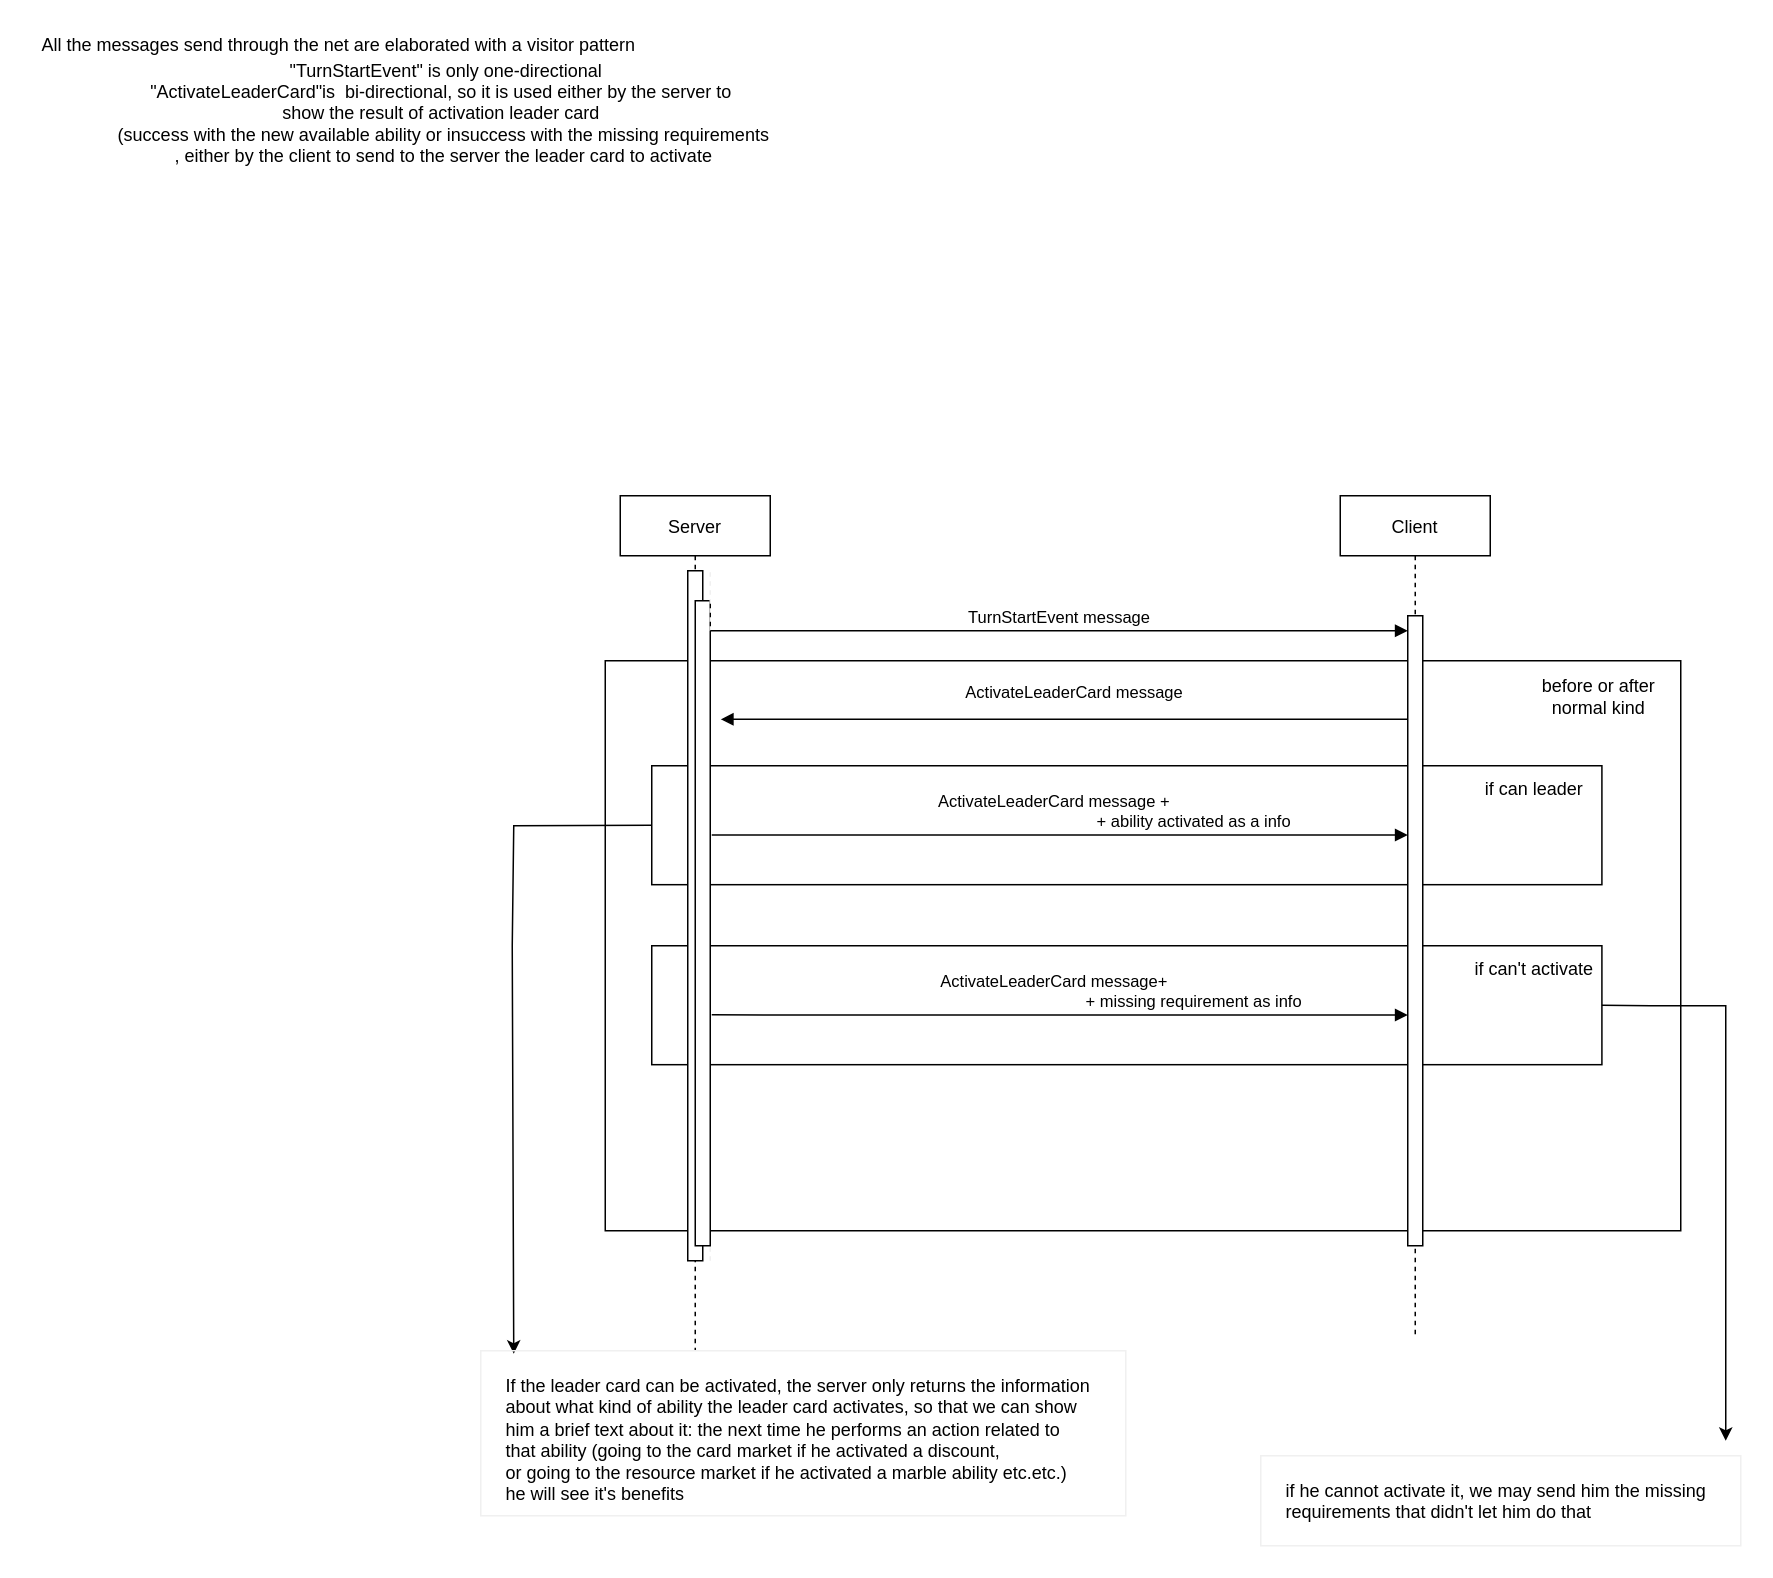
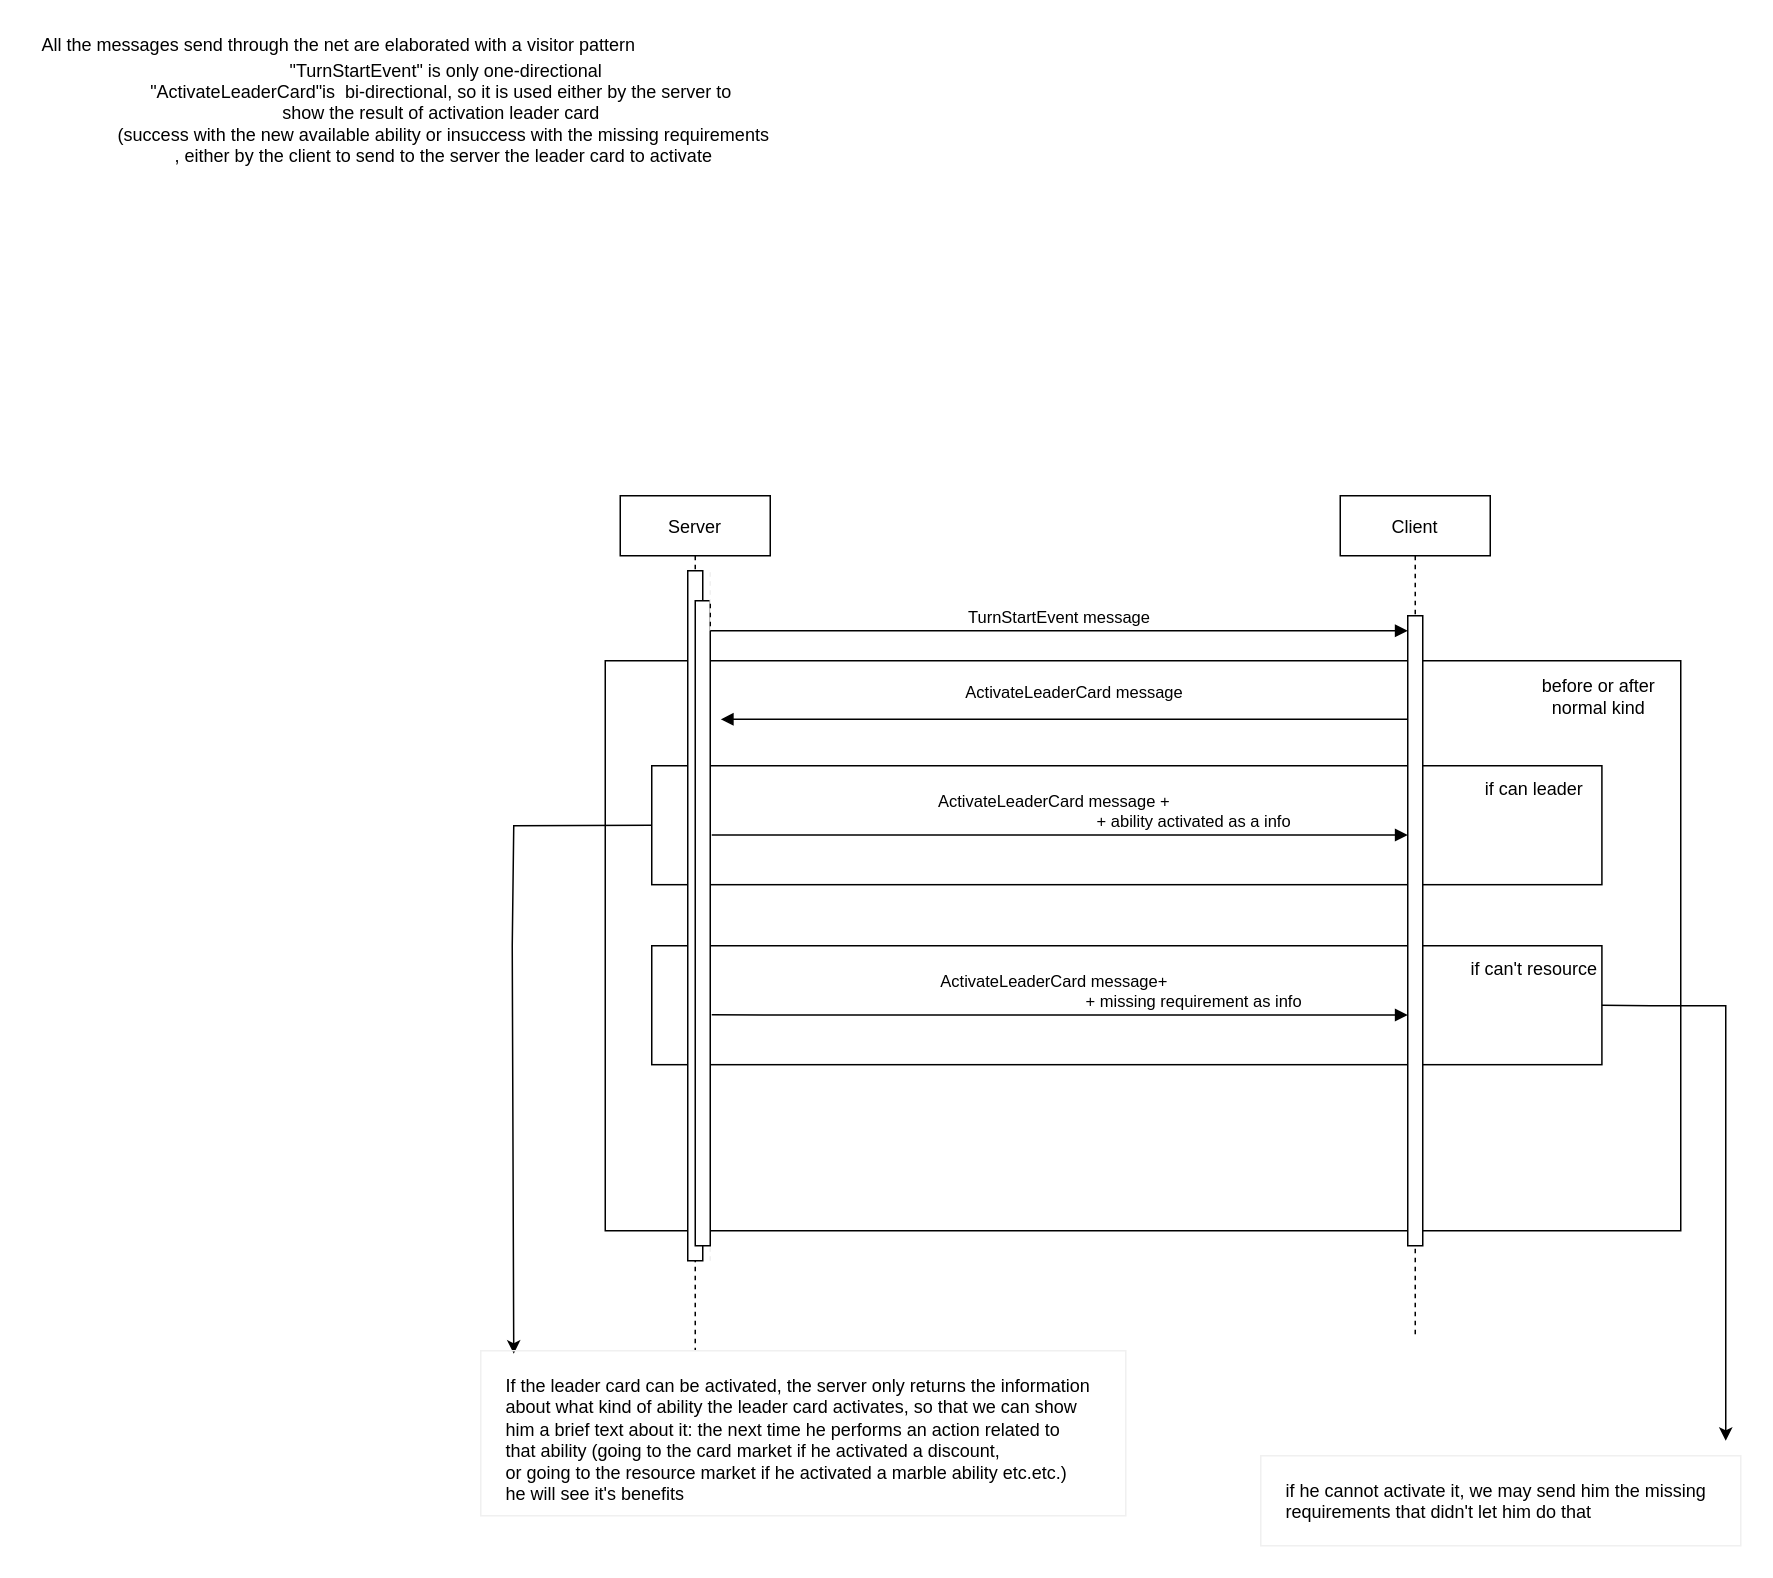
(1535, 970) -> (1535, 970)
